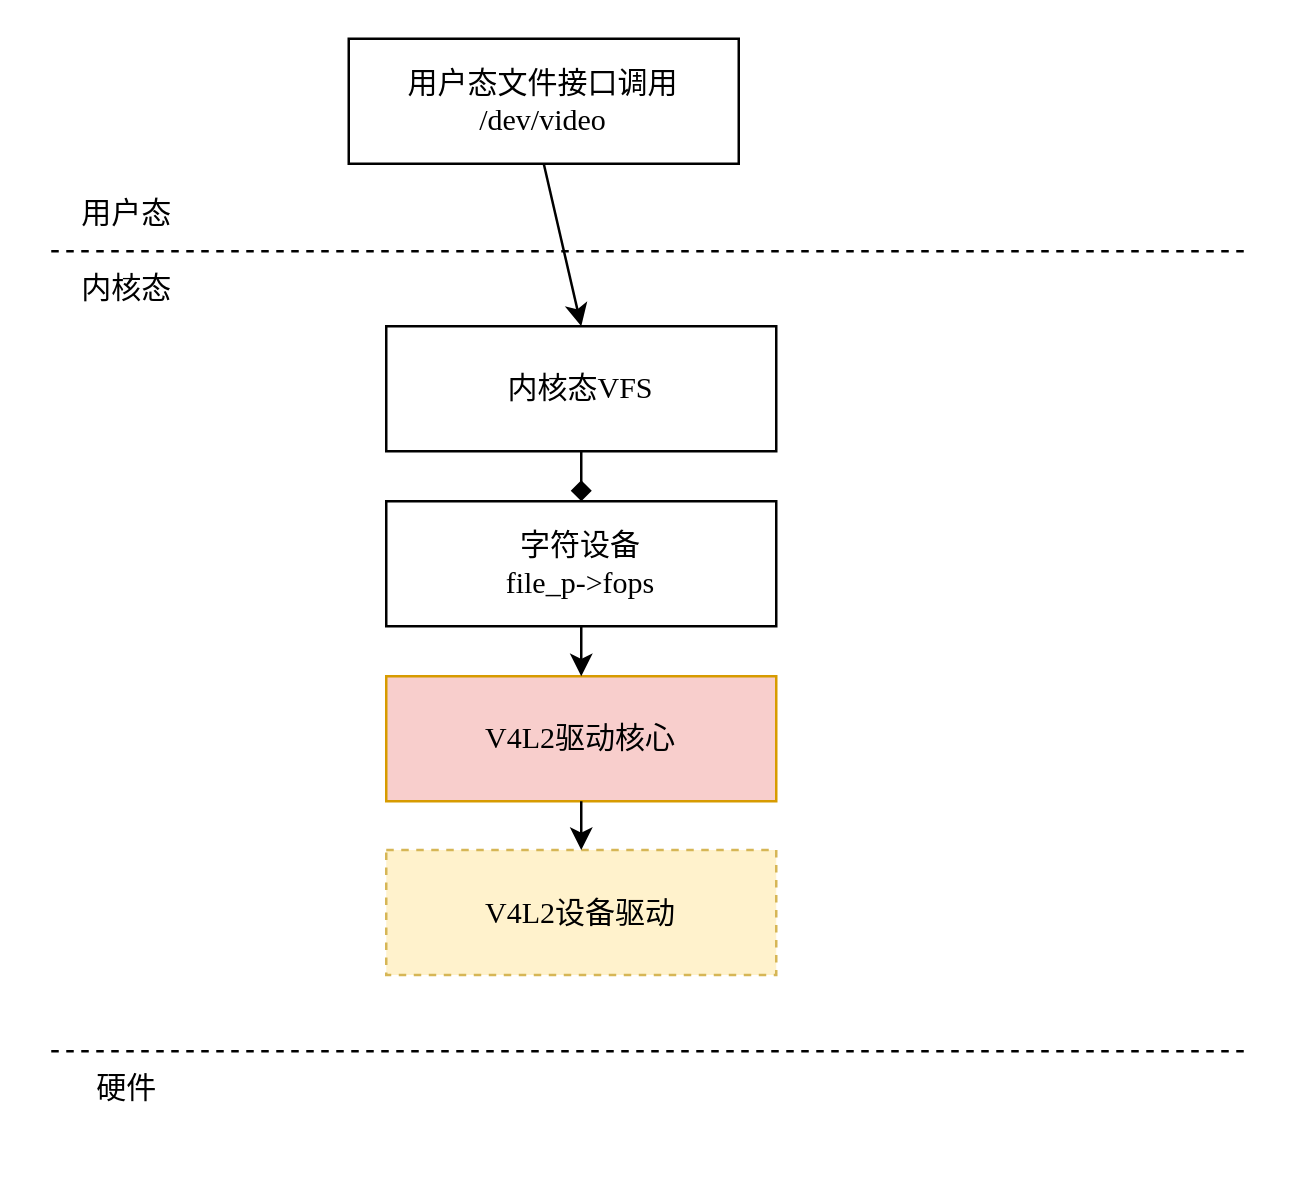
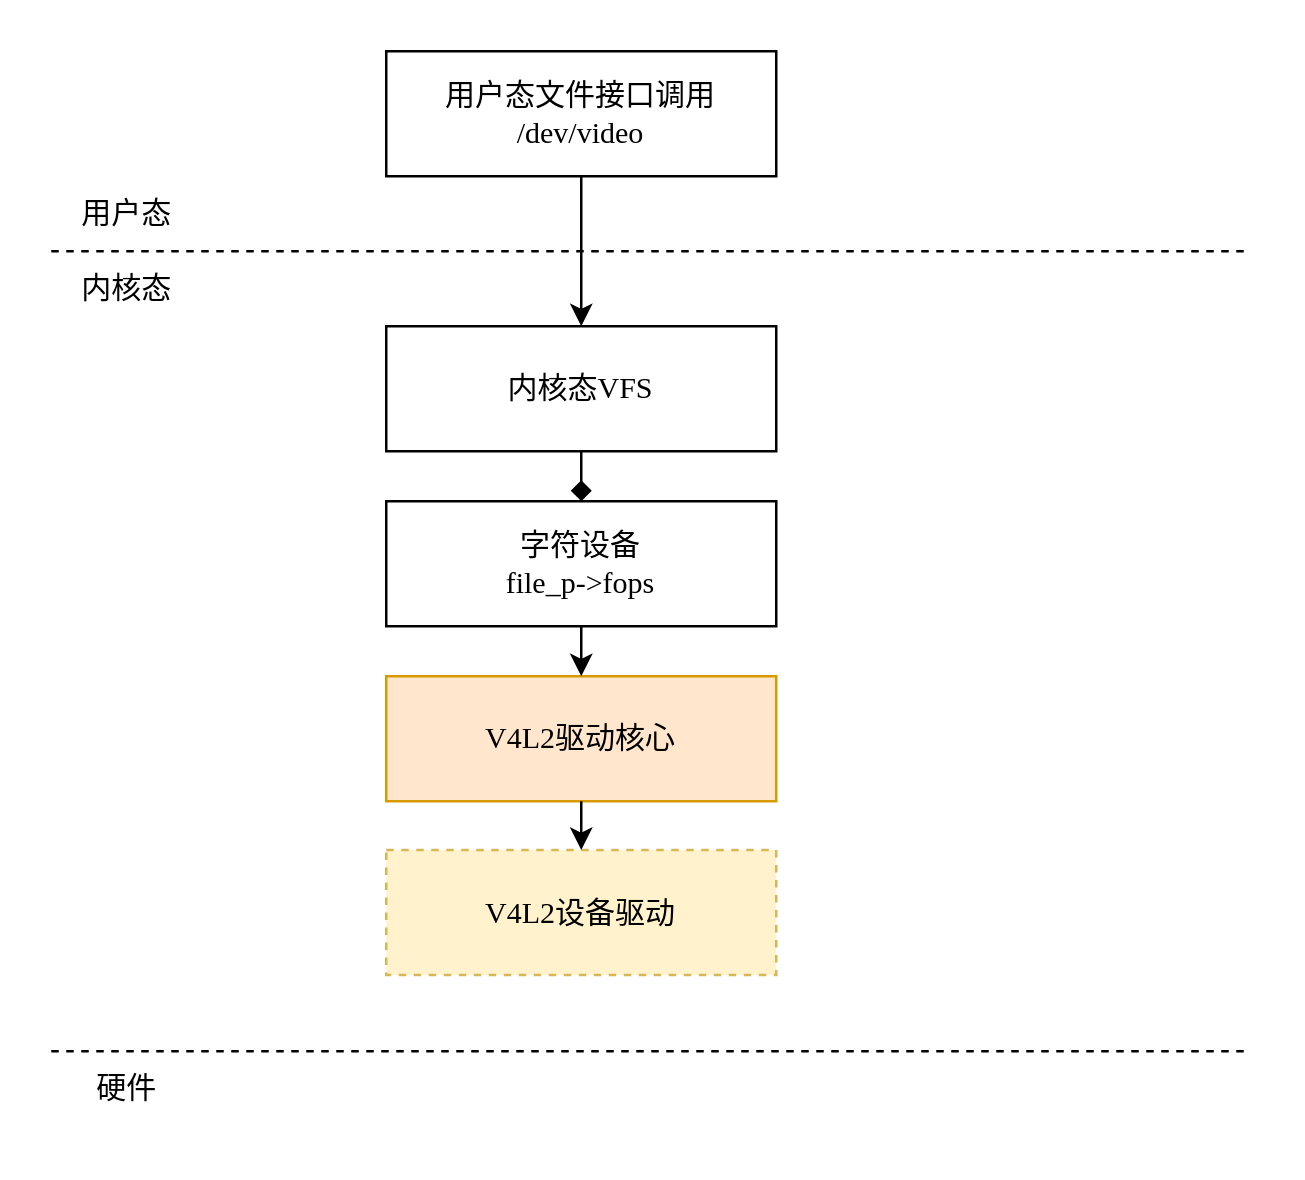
(544, 101) -> (581, 114)
(581, 739) -> (581, 739)
